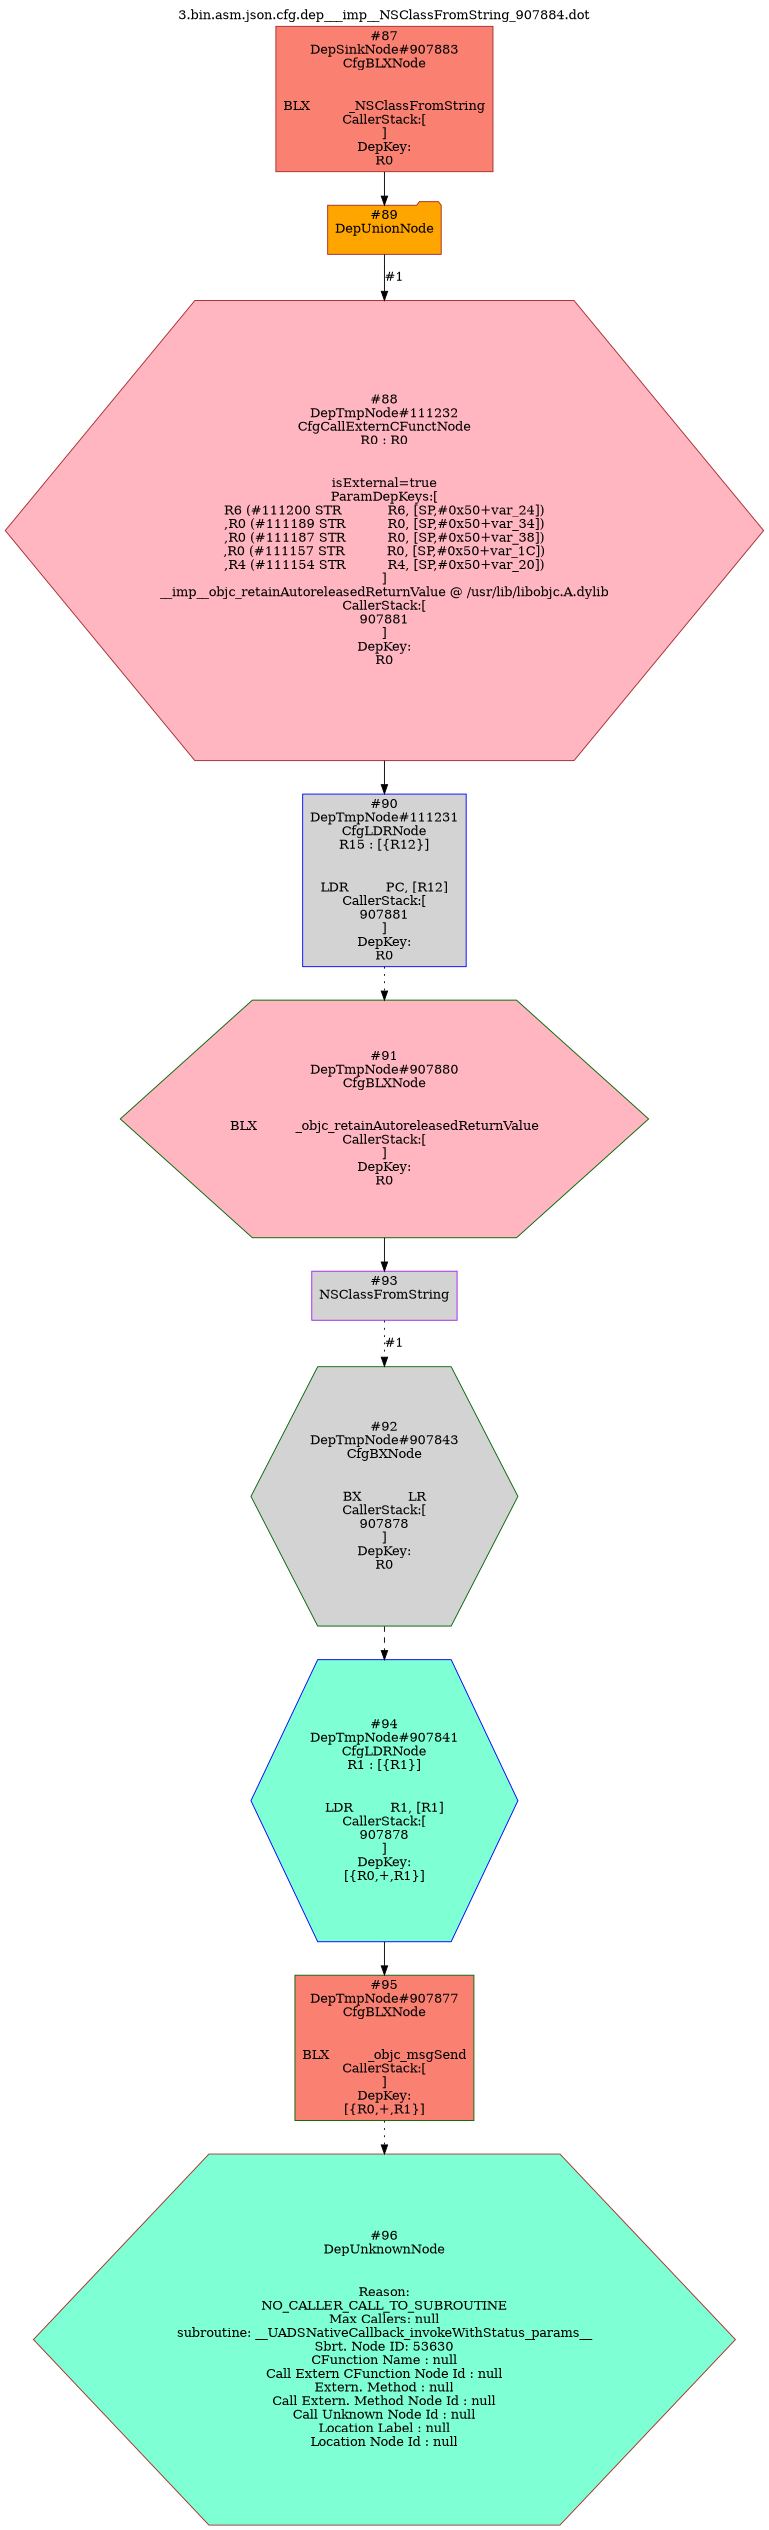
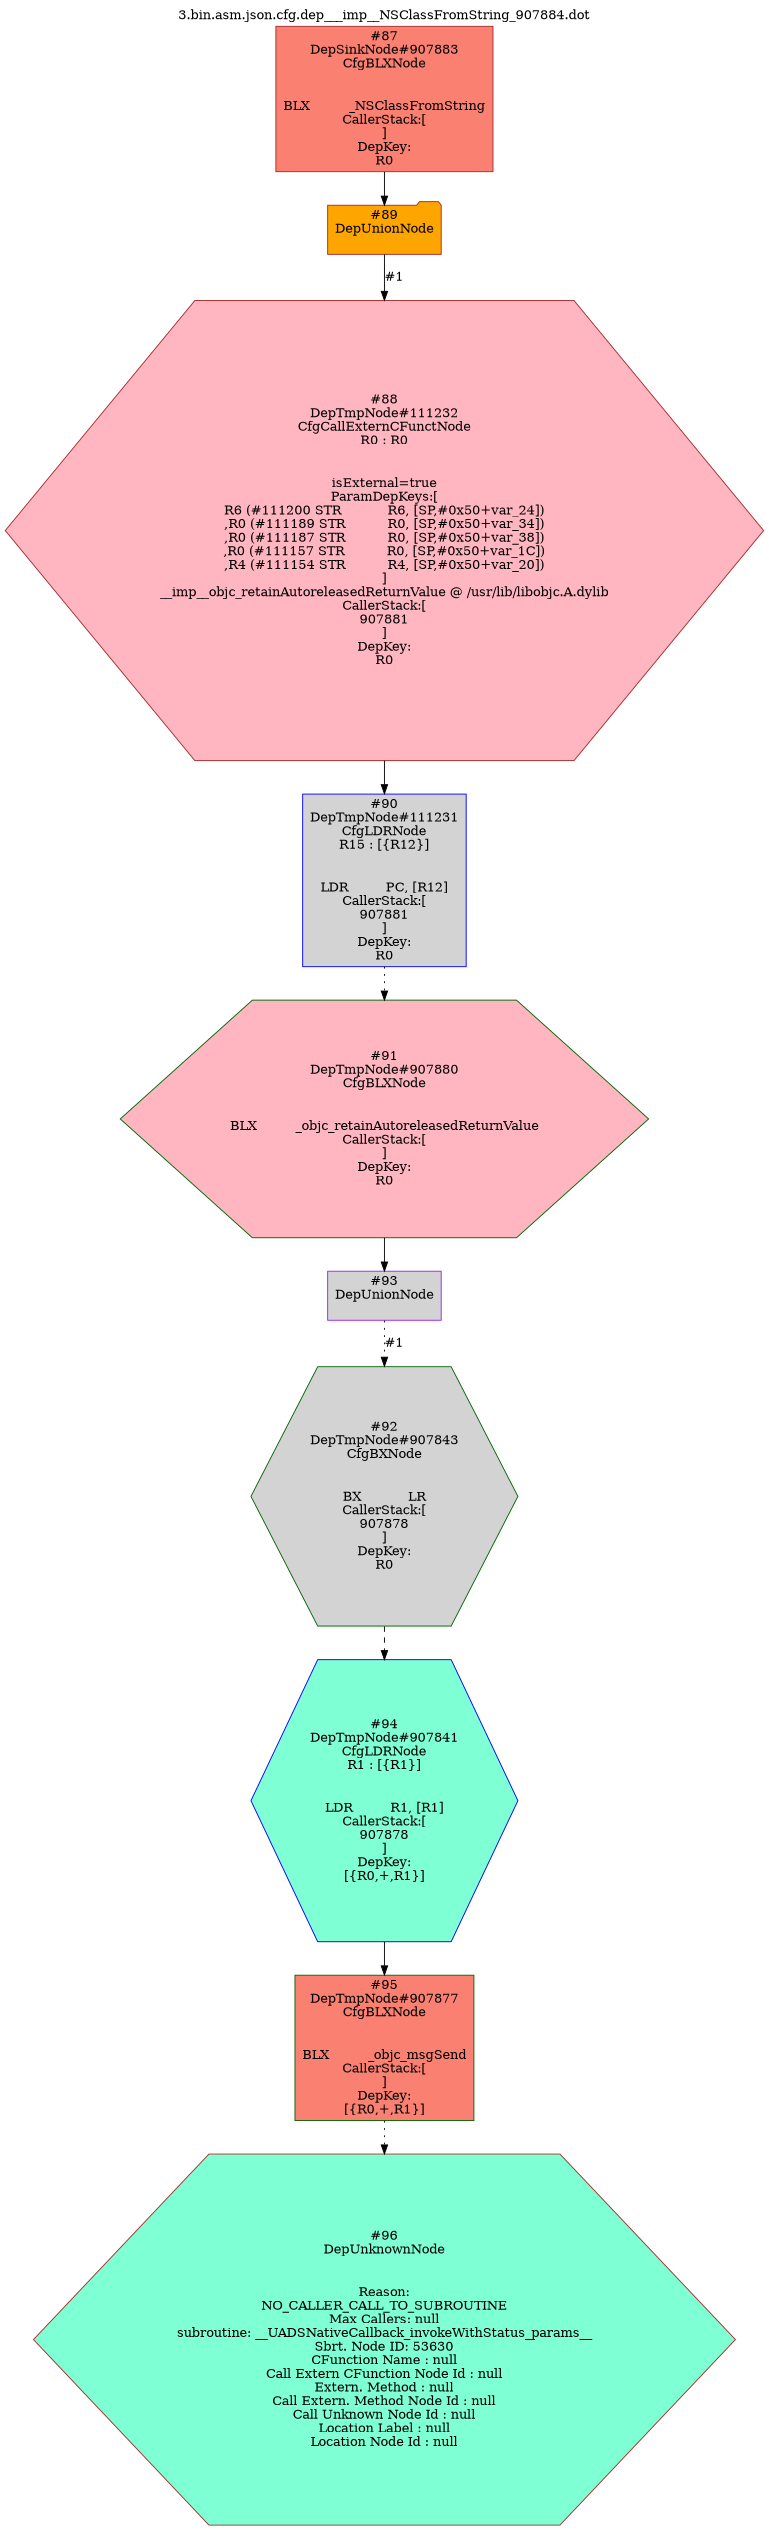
(384, 1296) -> (384, 1296)
